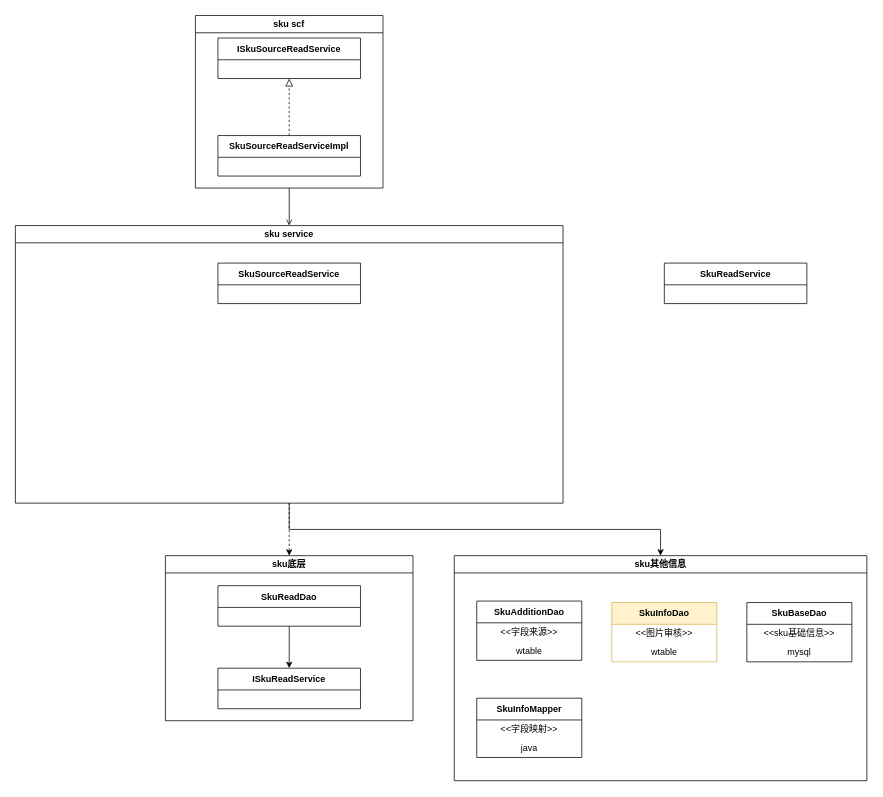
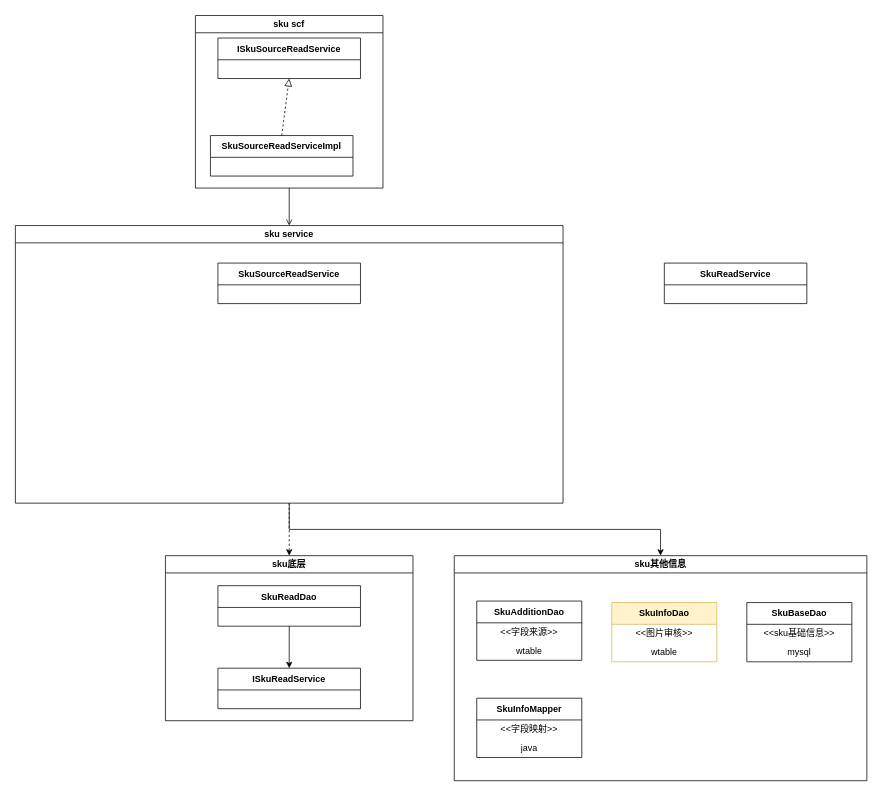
(289, 156) -> (282, 156)
